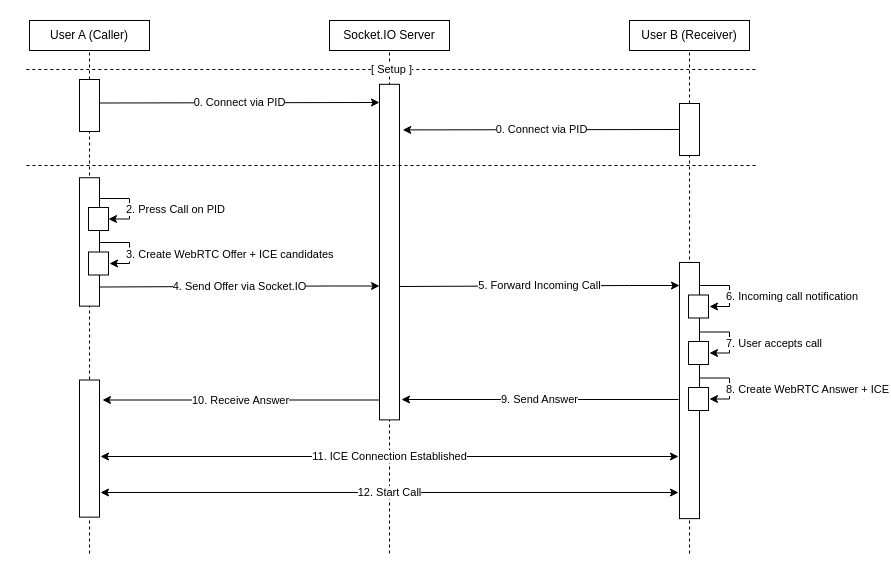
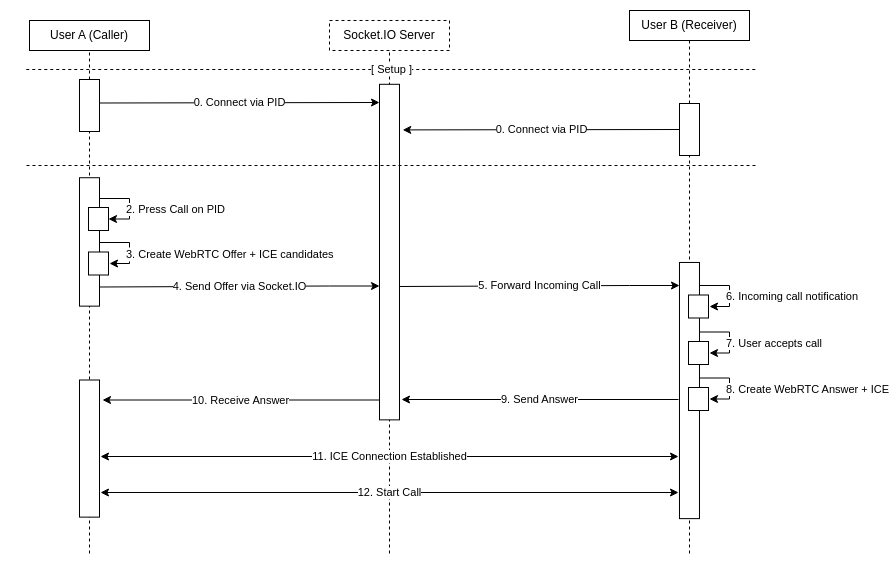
(390, 36) -> (390, 36)
(690, 36) -> (690, 26)
